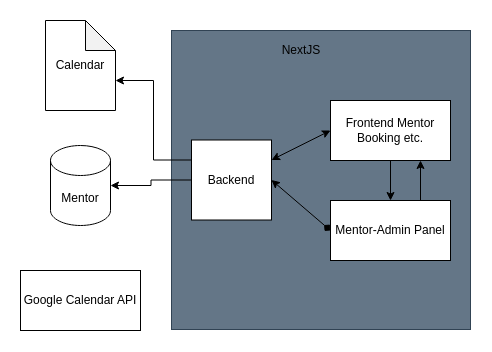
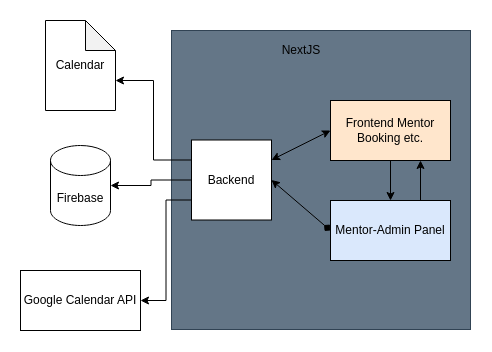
(391, 131) -> (391, 131)
(81, 199) -> (81, 199)
(391, 231) -> (391, 231)
none -> (166, 256)
